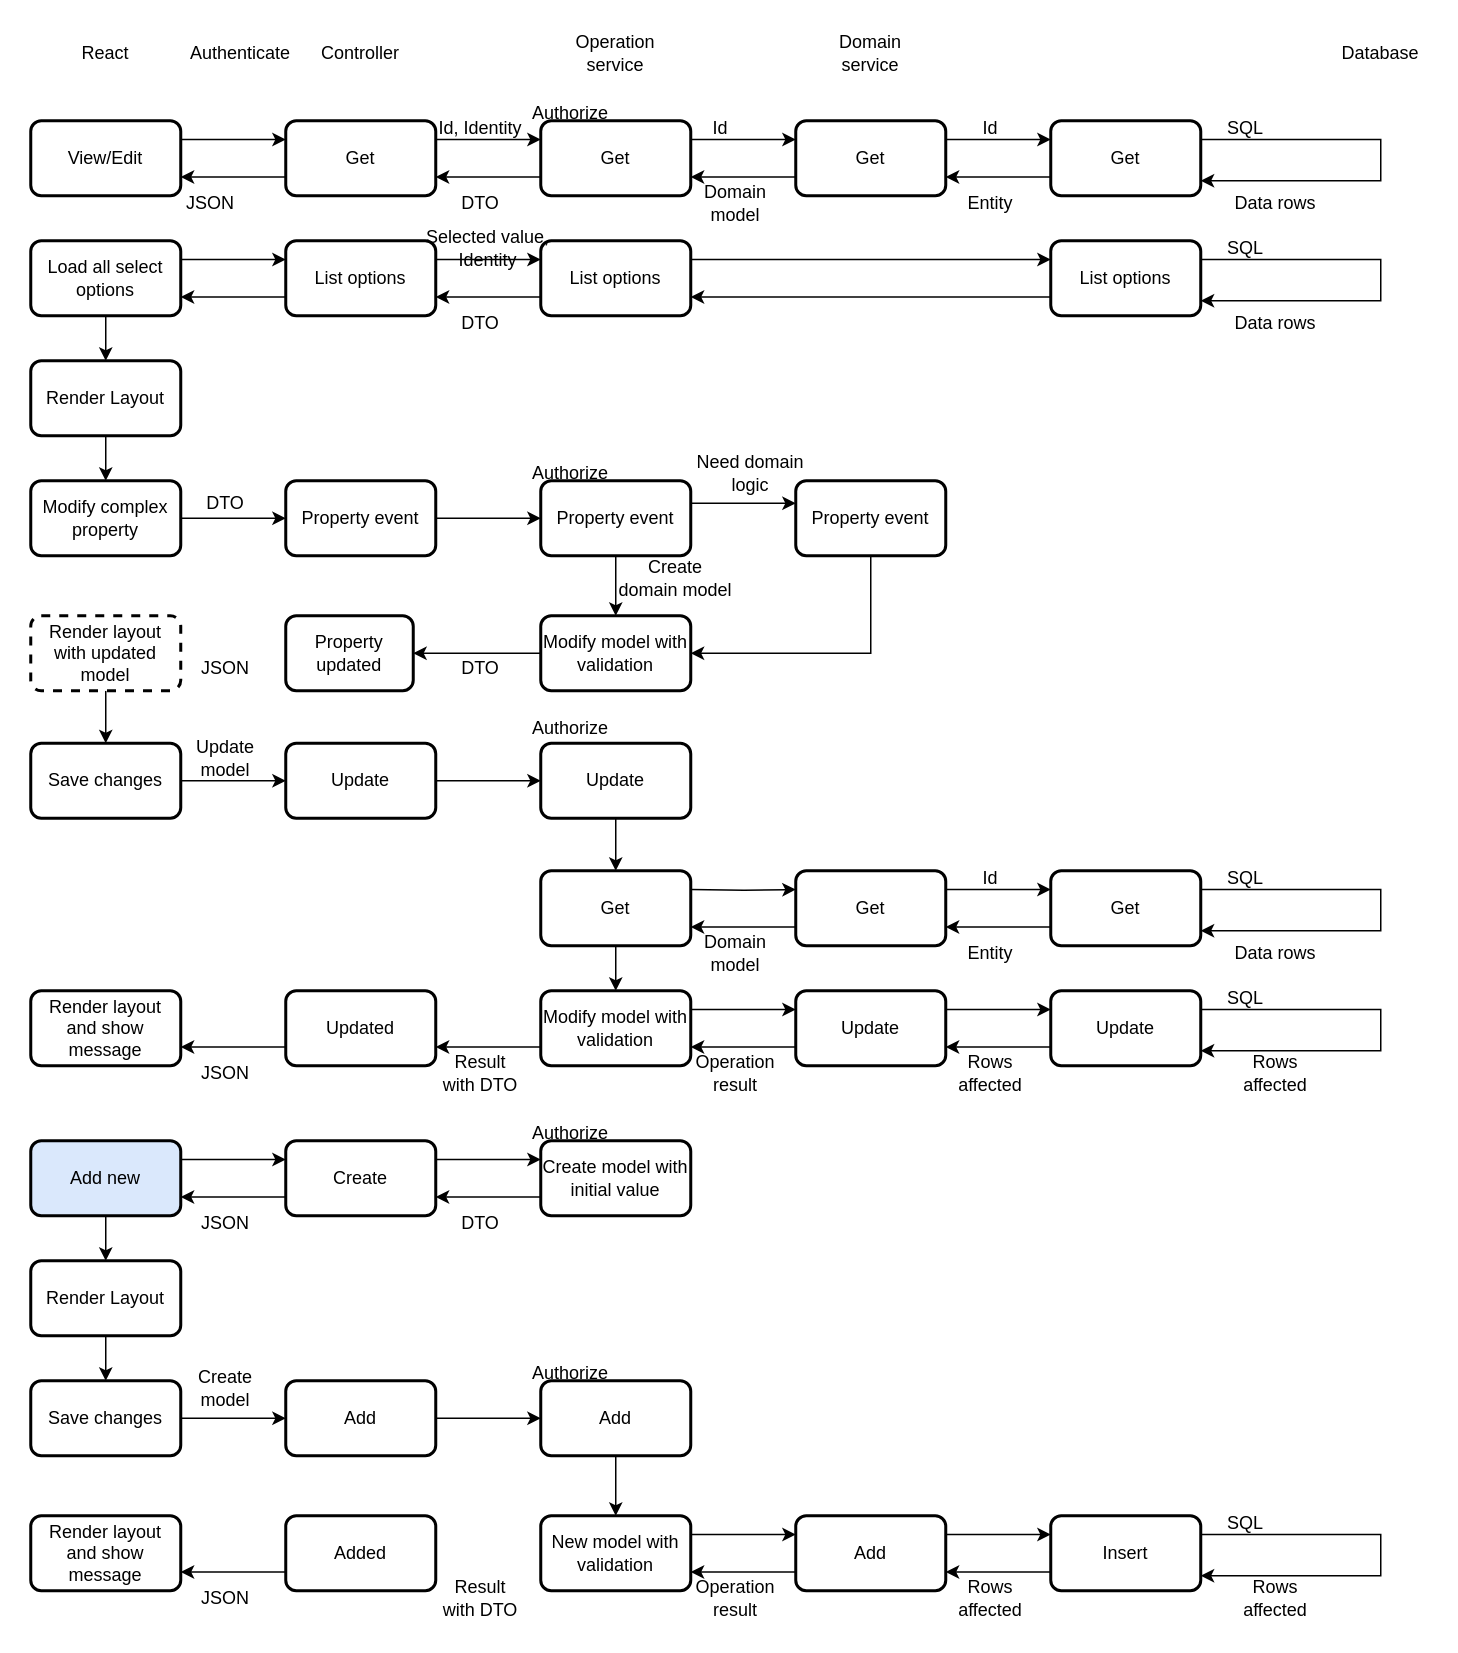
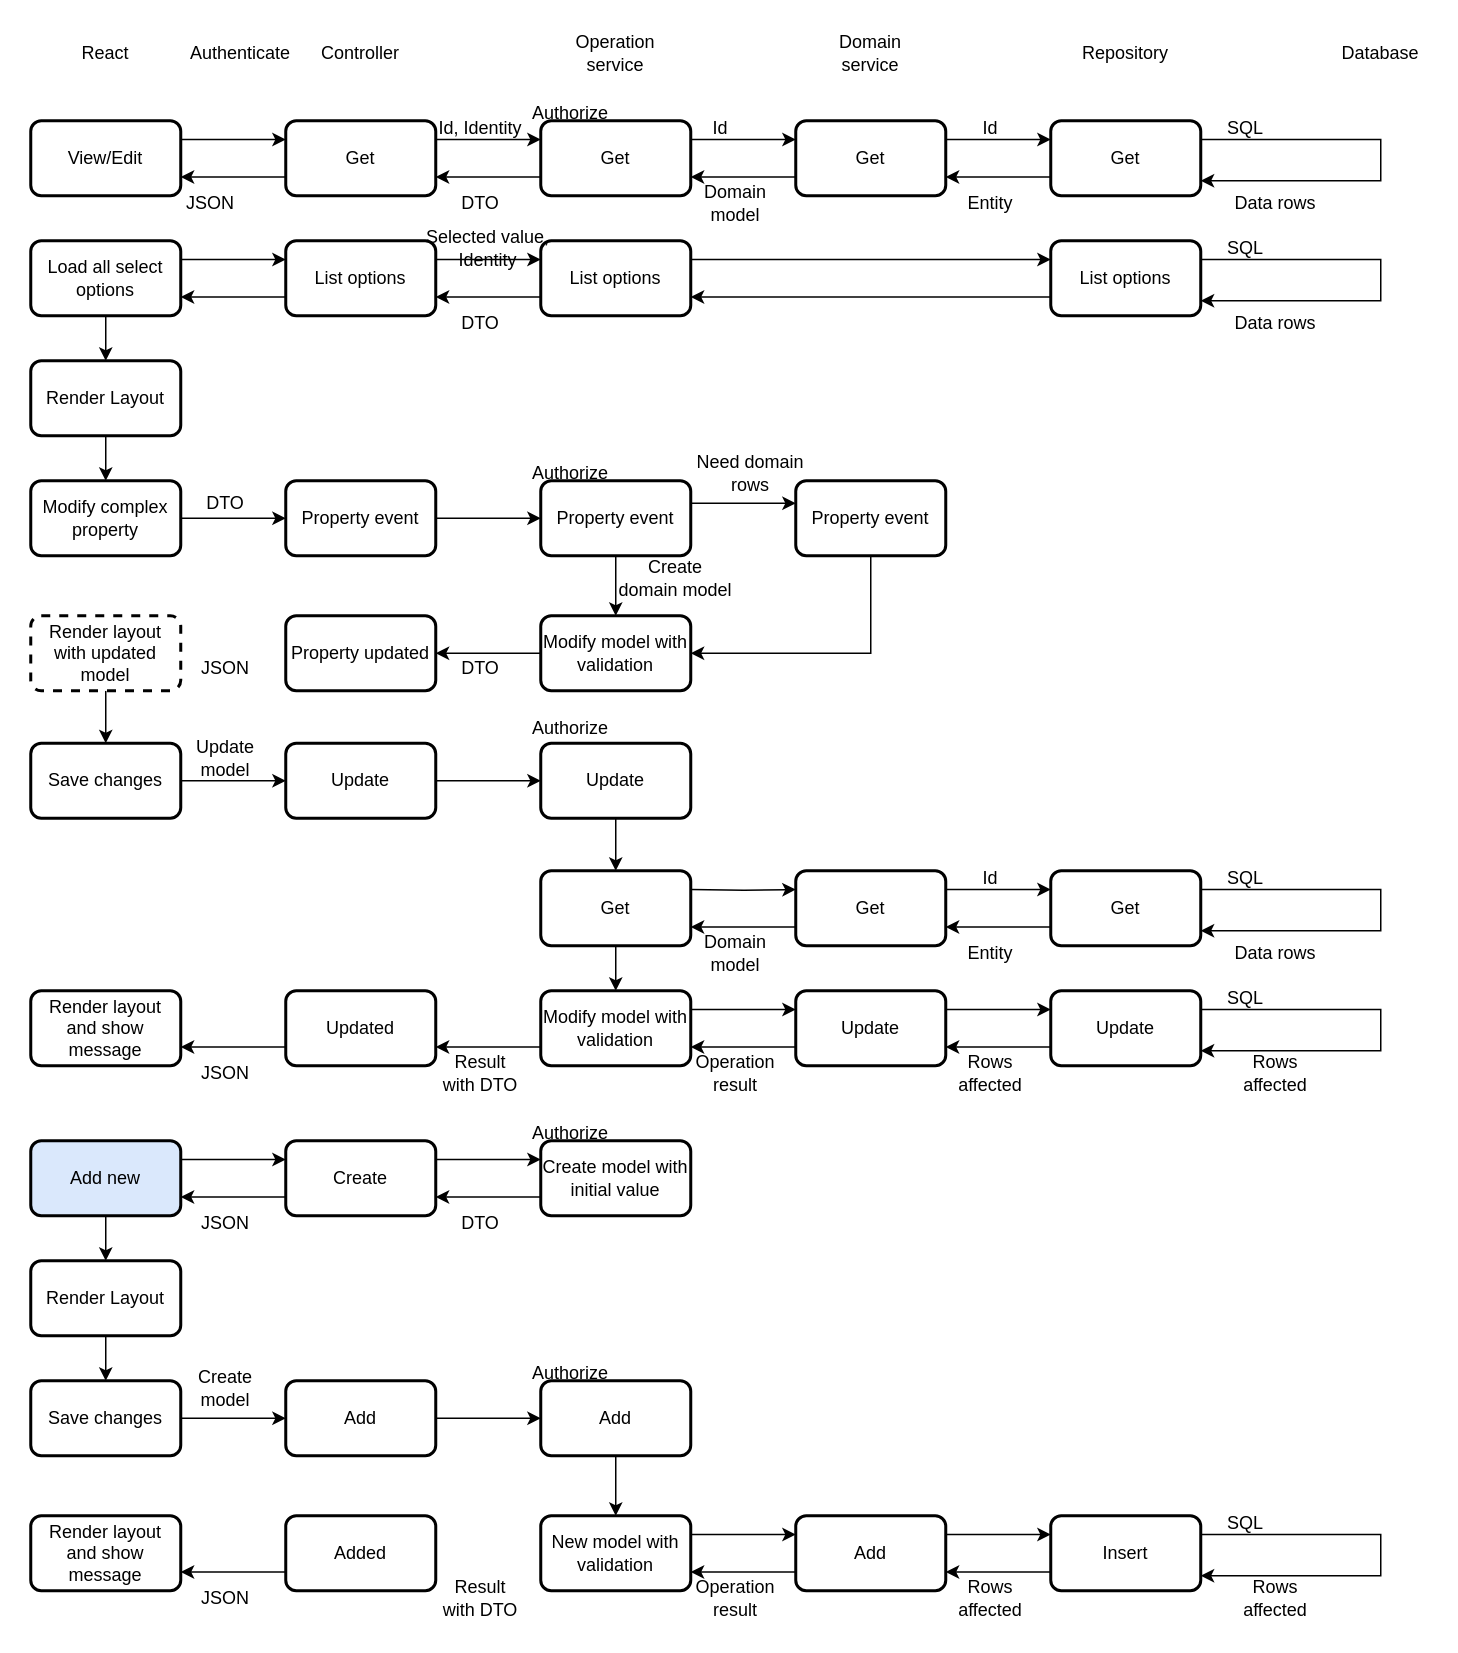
none -> (1126, 53)
(751, 473) -> (751, 473)
(350, 653) -> (361, 653)
